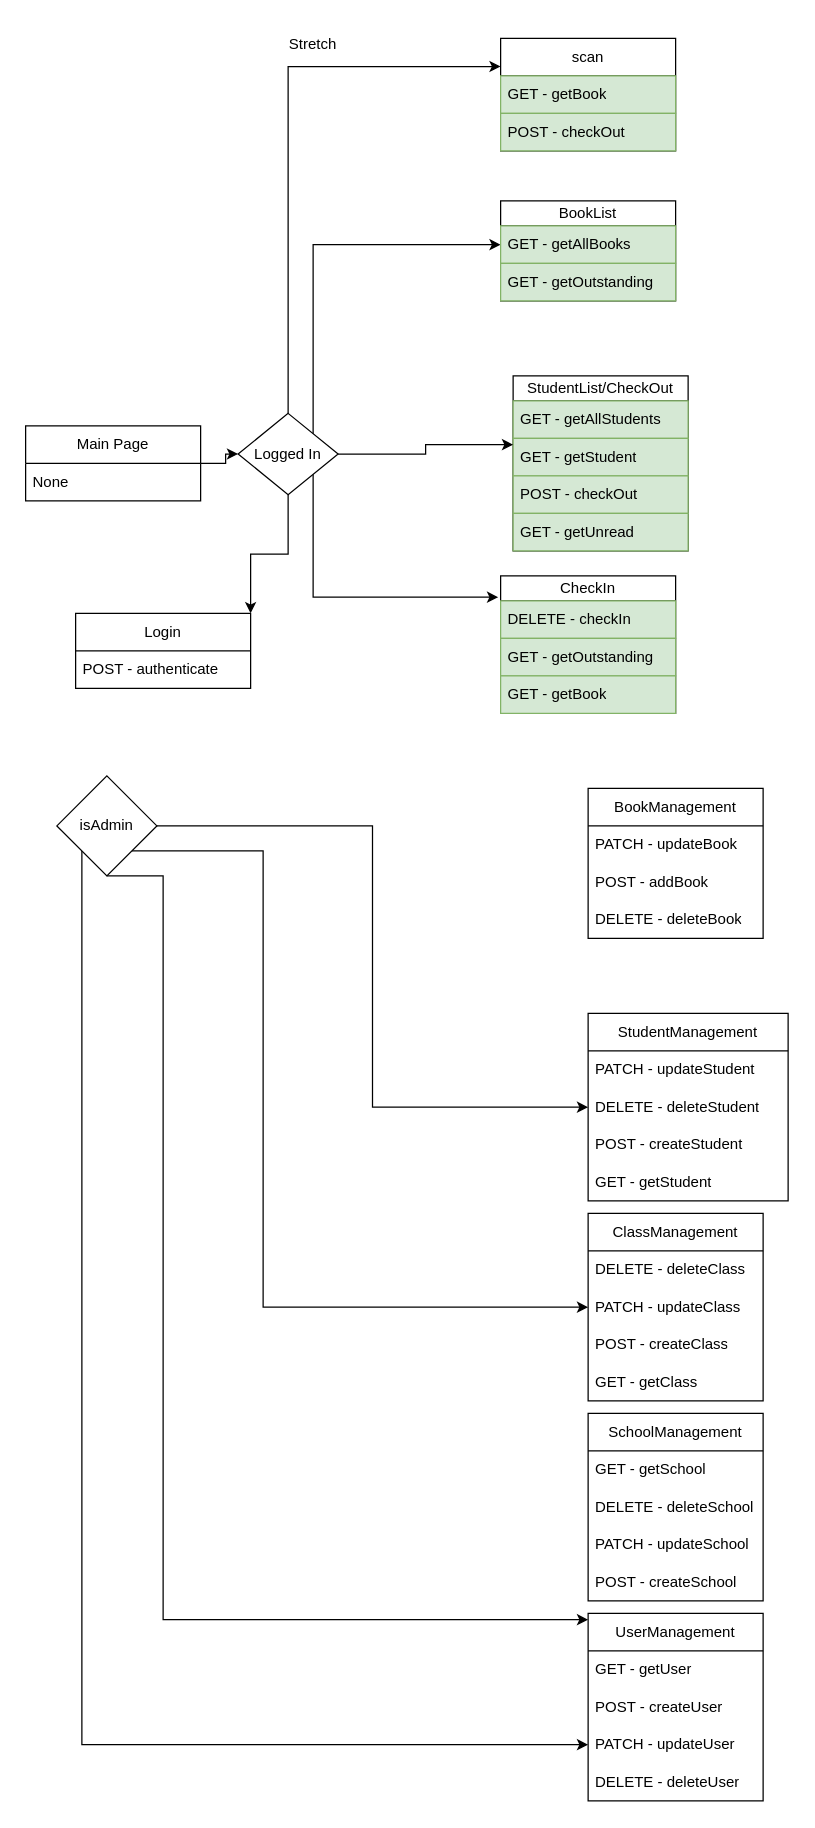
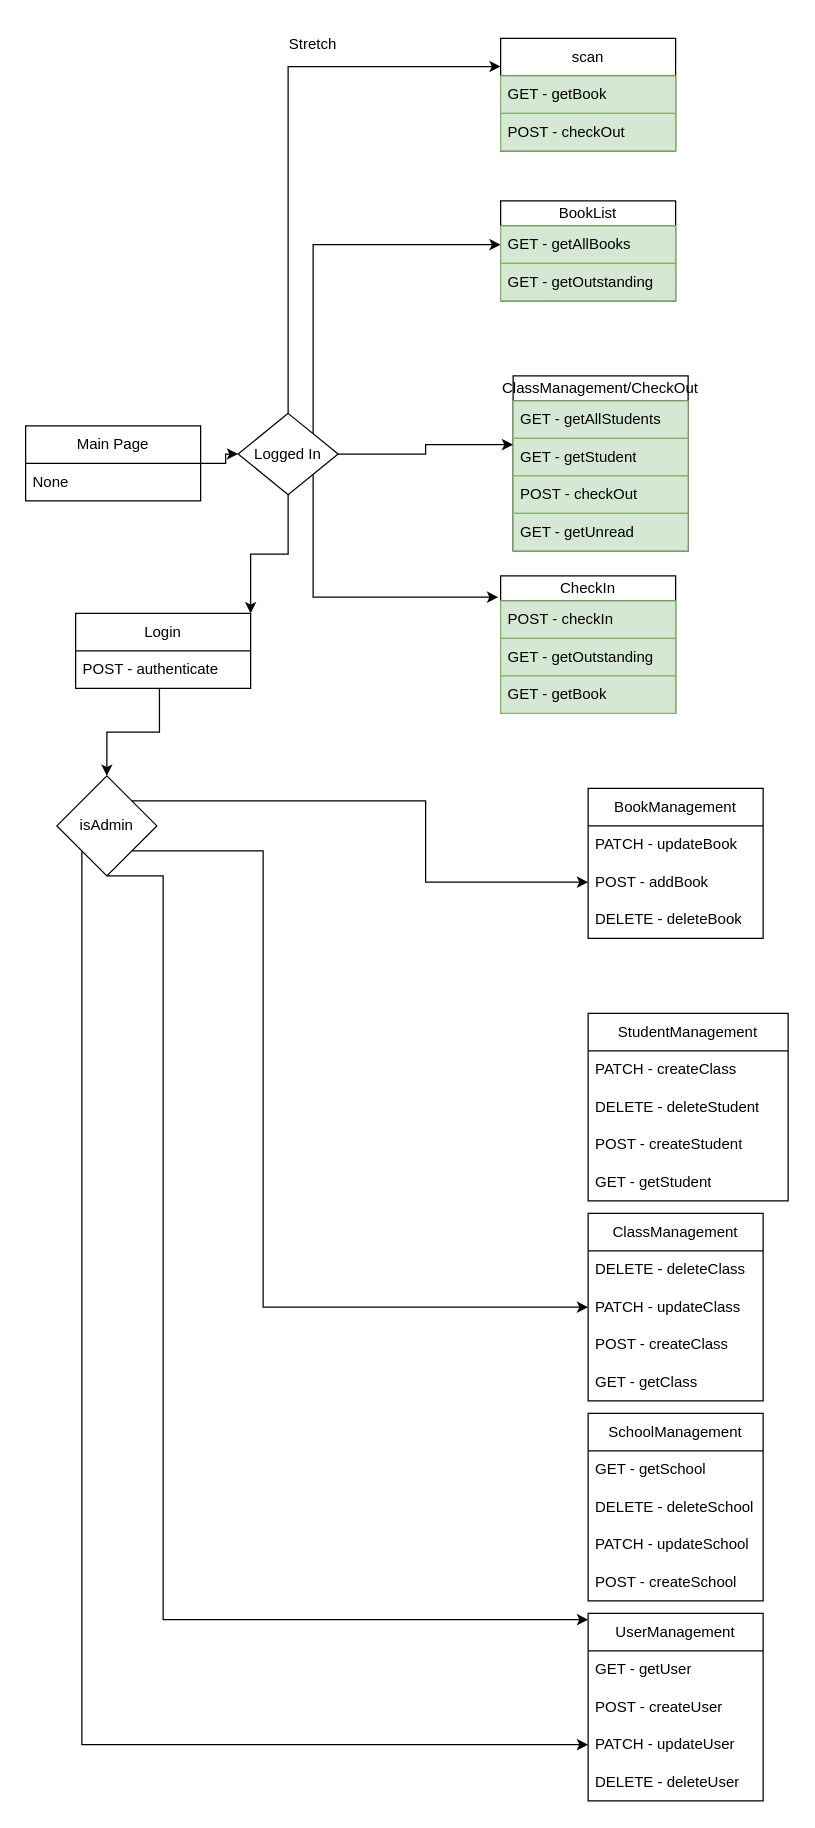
(601, 388) -> (601, 388)
(571, 619) -> (563, 619)
none -> (136, 732)
none -> (397, 801)
(373, 962) -> none
(680, 1069) -> (670, 1069)
